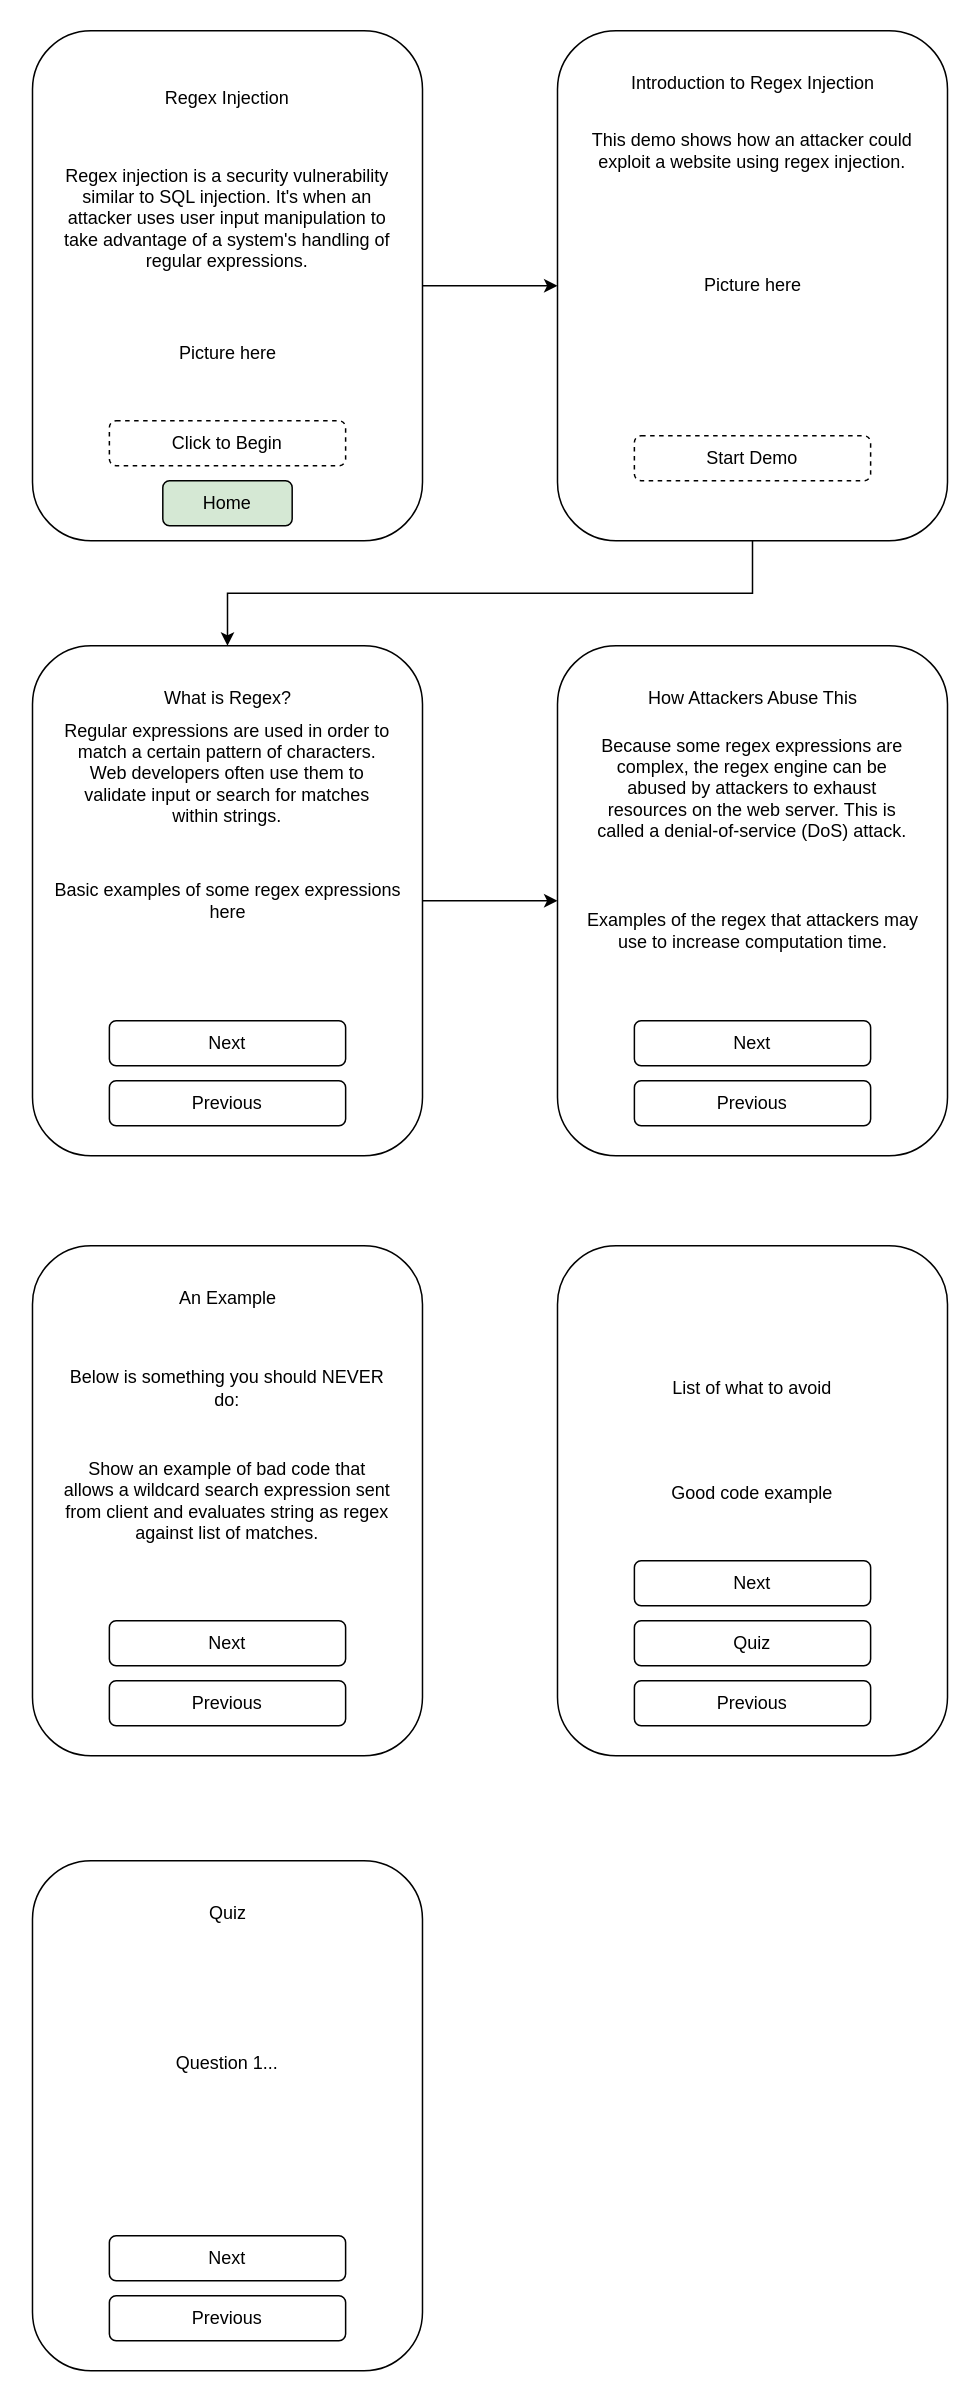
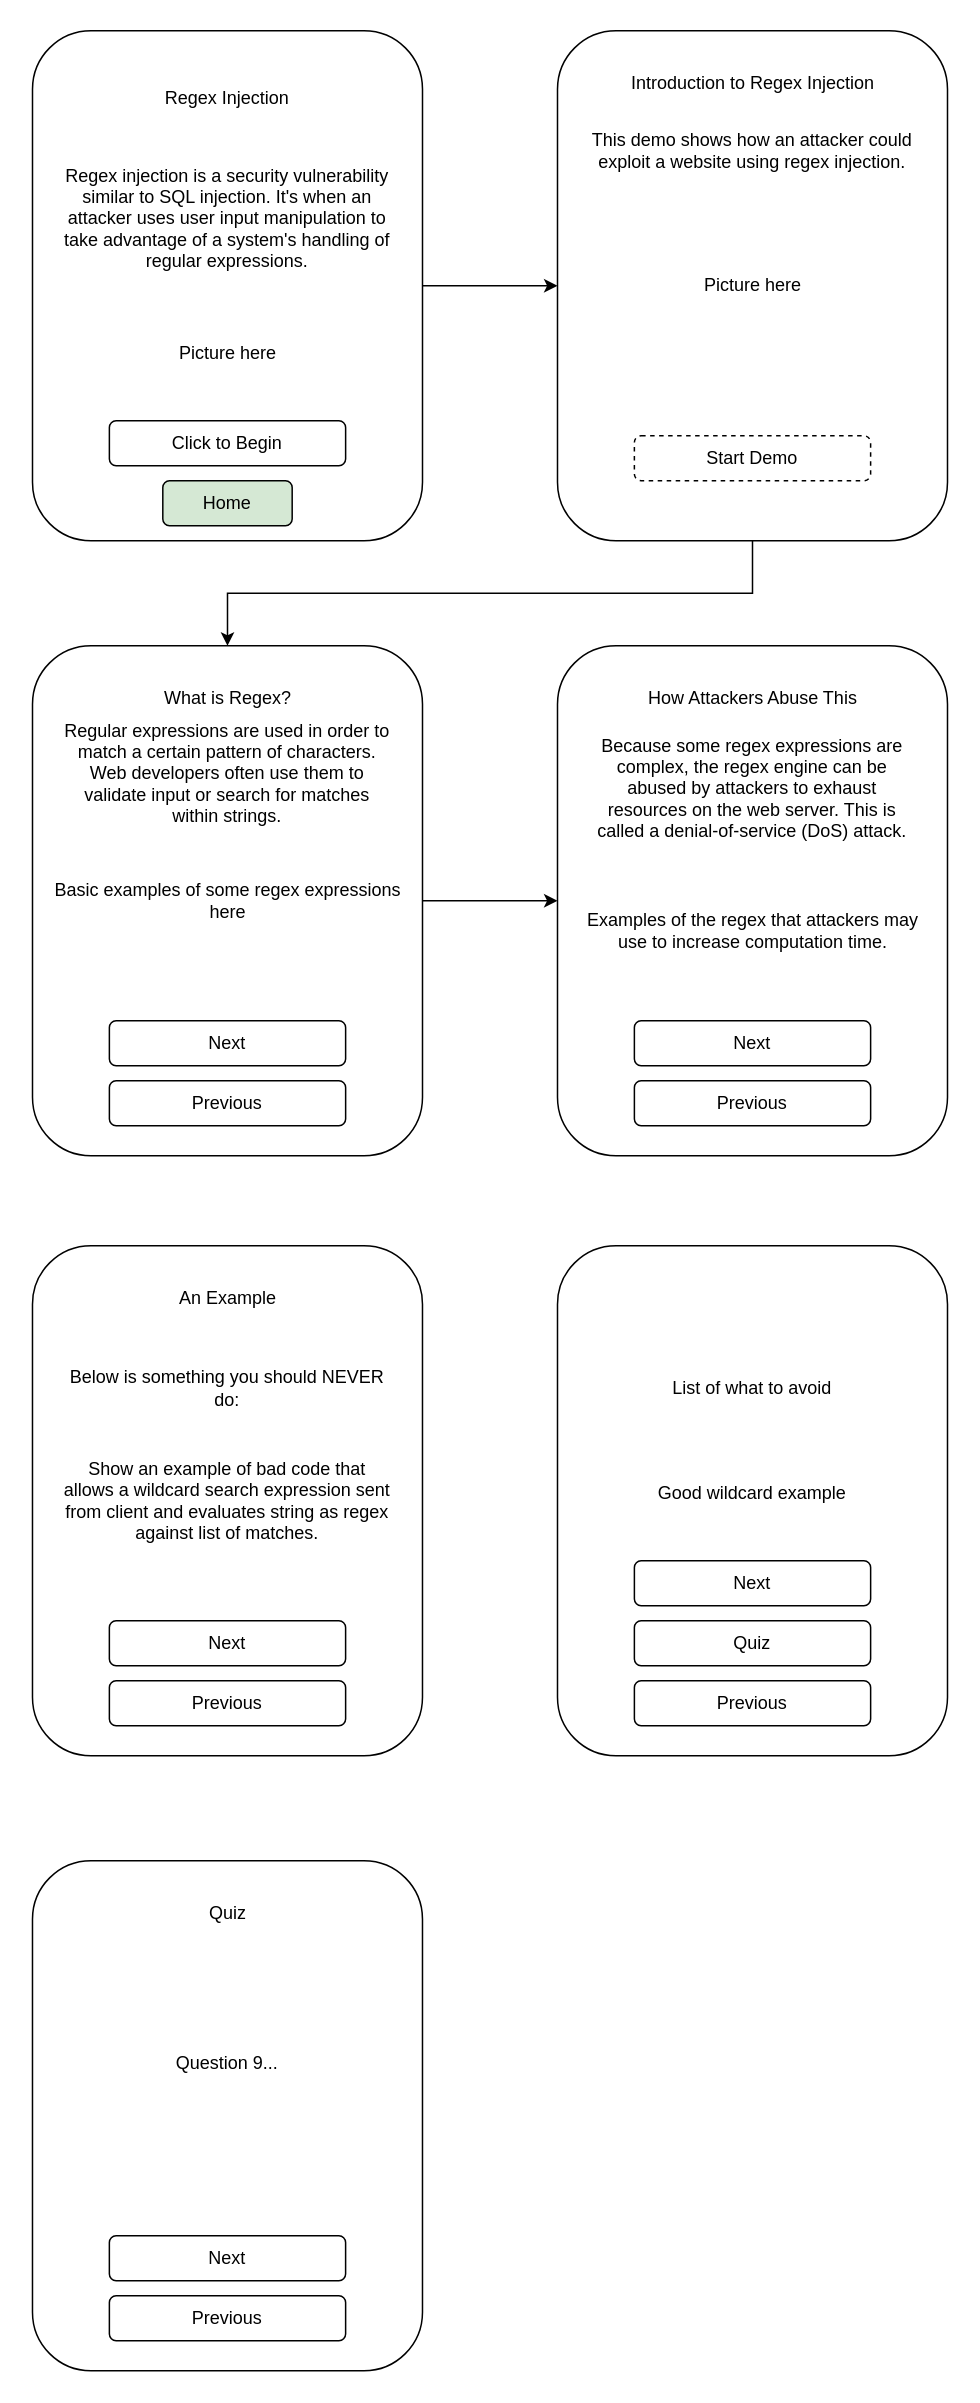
(227, 443) -> (227, 443)
(752, 1493) -> (752, 1493)
(227, 2063) -> (227, 2063)
